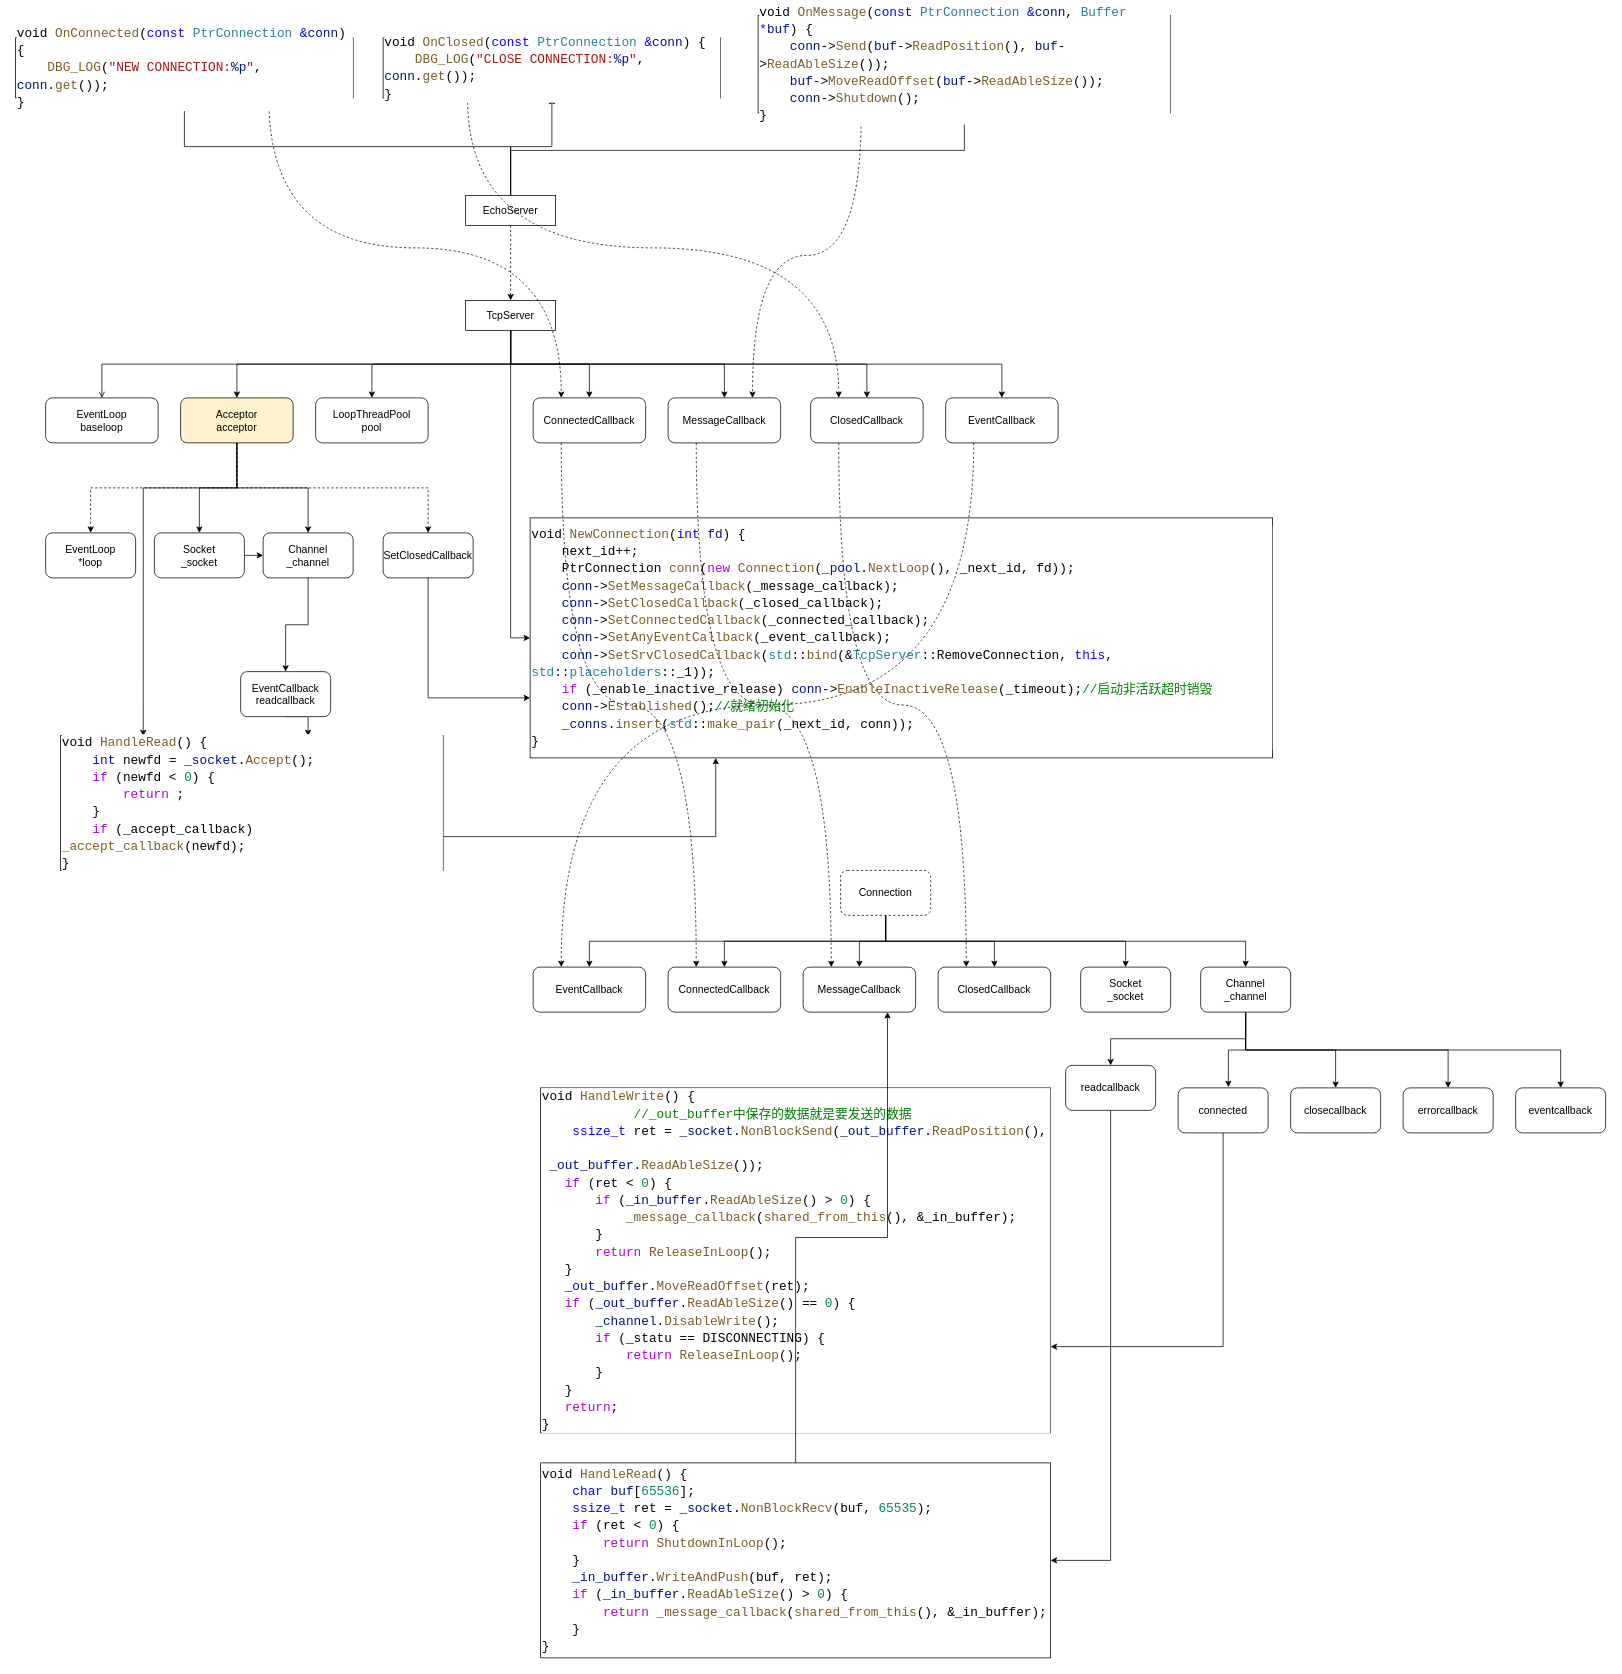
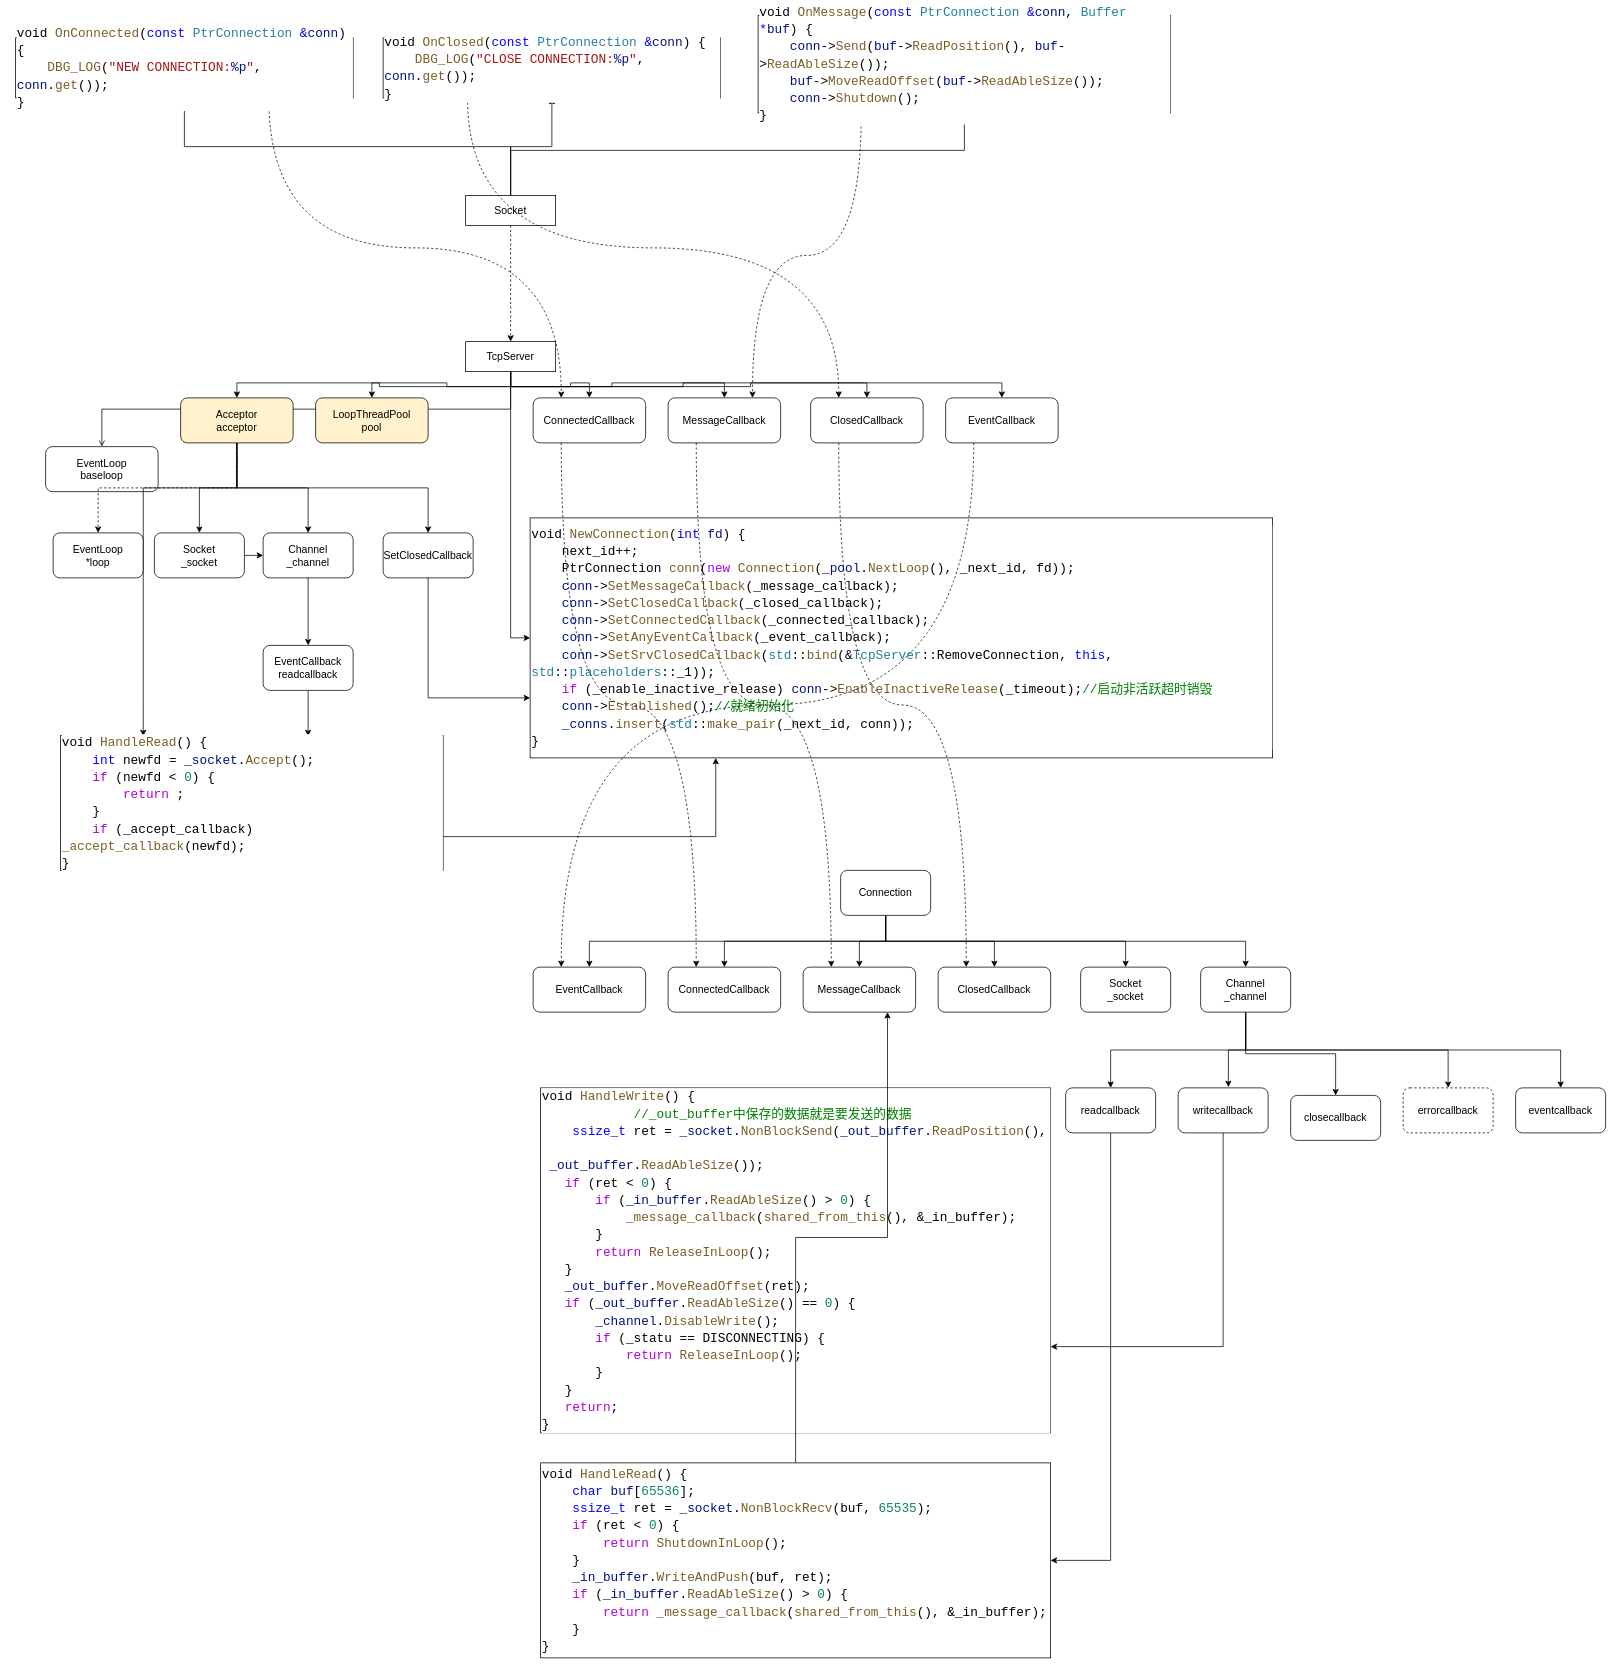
(510, 210) -> (510, 210)
(510, 315) -> (510, 357)
(102, 420) -> (102, 469)
(372, 420) -> (372, 420)
(388, 488) -> (388, 488)
(90, 555) -> (98, 555)
(285, 694) -> (308, 668)
(885, 893) -> (885, 893)
(1110, 1088) -> (1110, 1110)
(1223, 1110) -> (1223, 1110)
(1335, 1110) -> (1335, 1118)
(1448, 1110) -> (1448, 1110)
